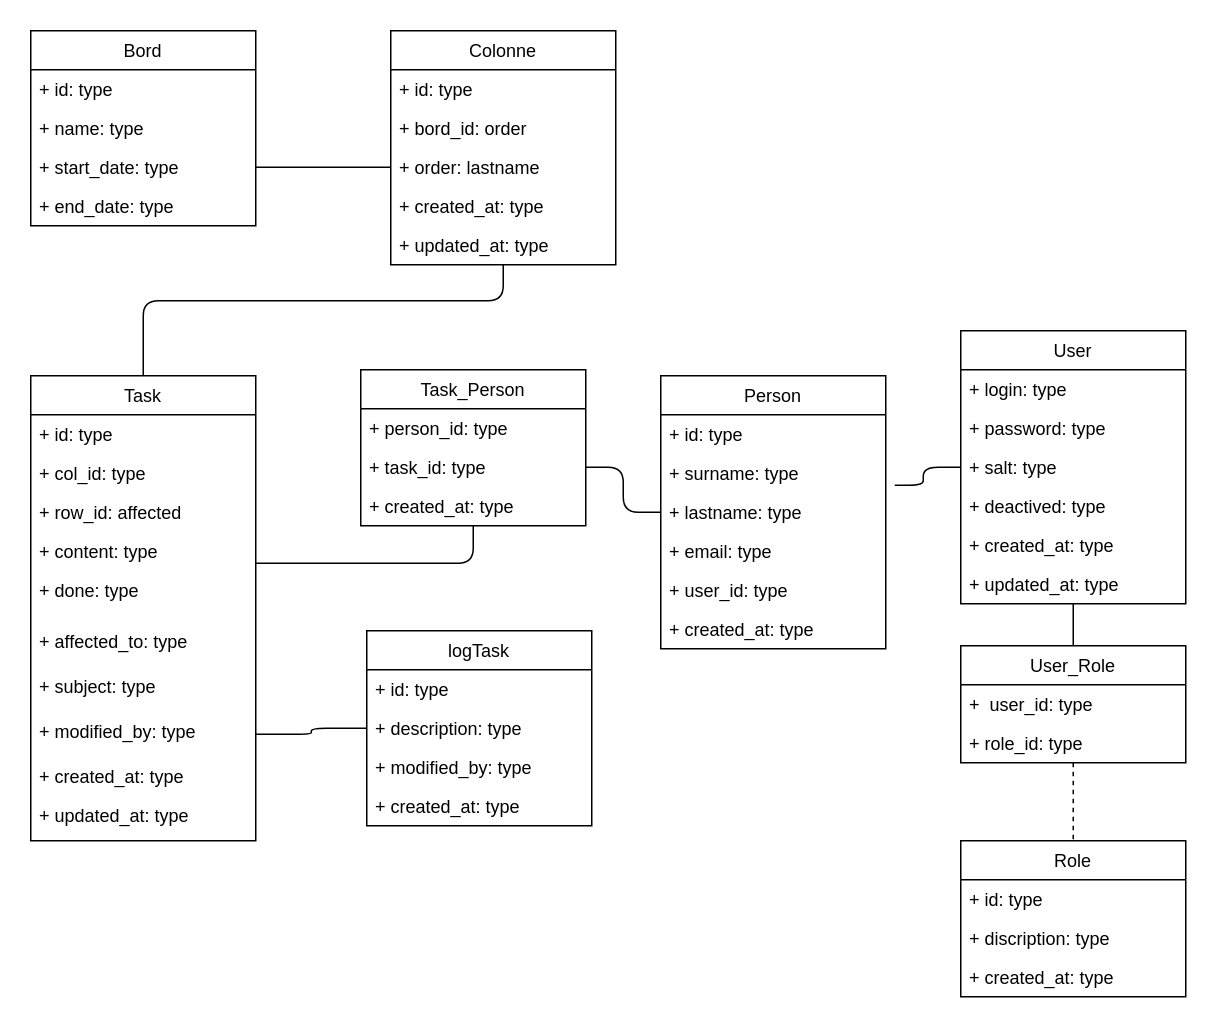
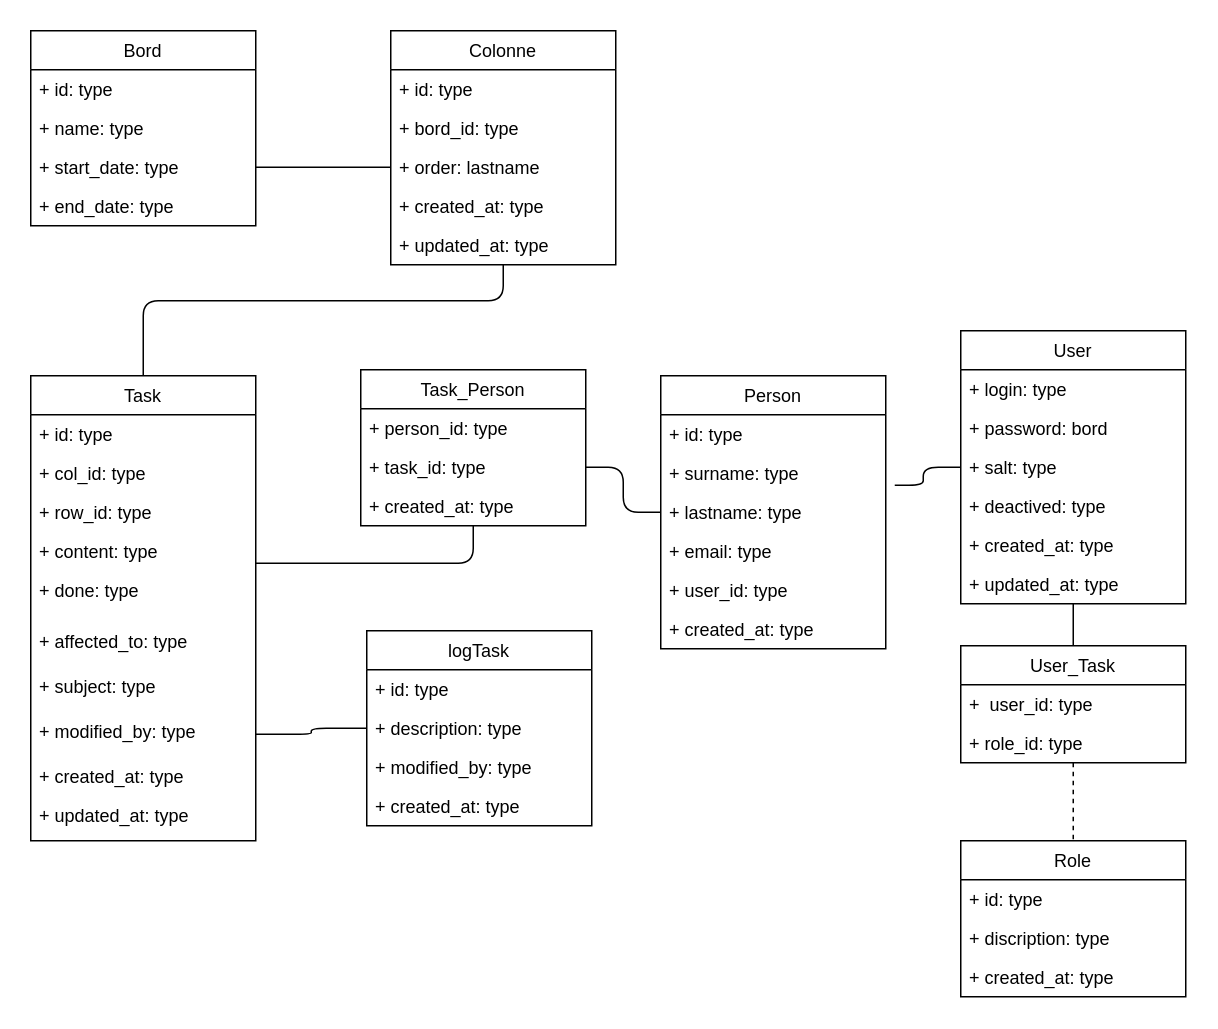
(470, 129) -> (465, 129)
(1043, 429) -> (1043, 429)
(120, 513) -> (100, 513)
(1073, 666) -> (1073, 666)
